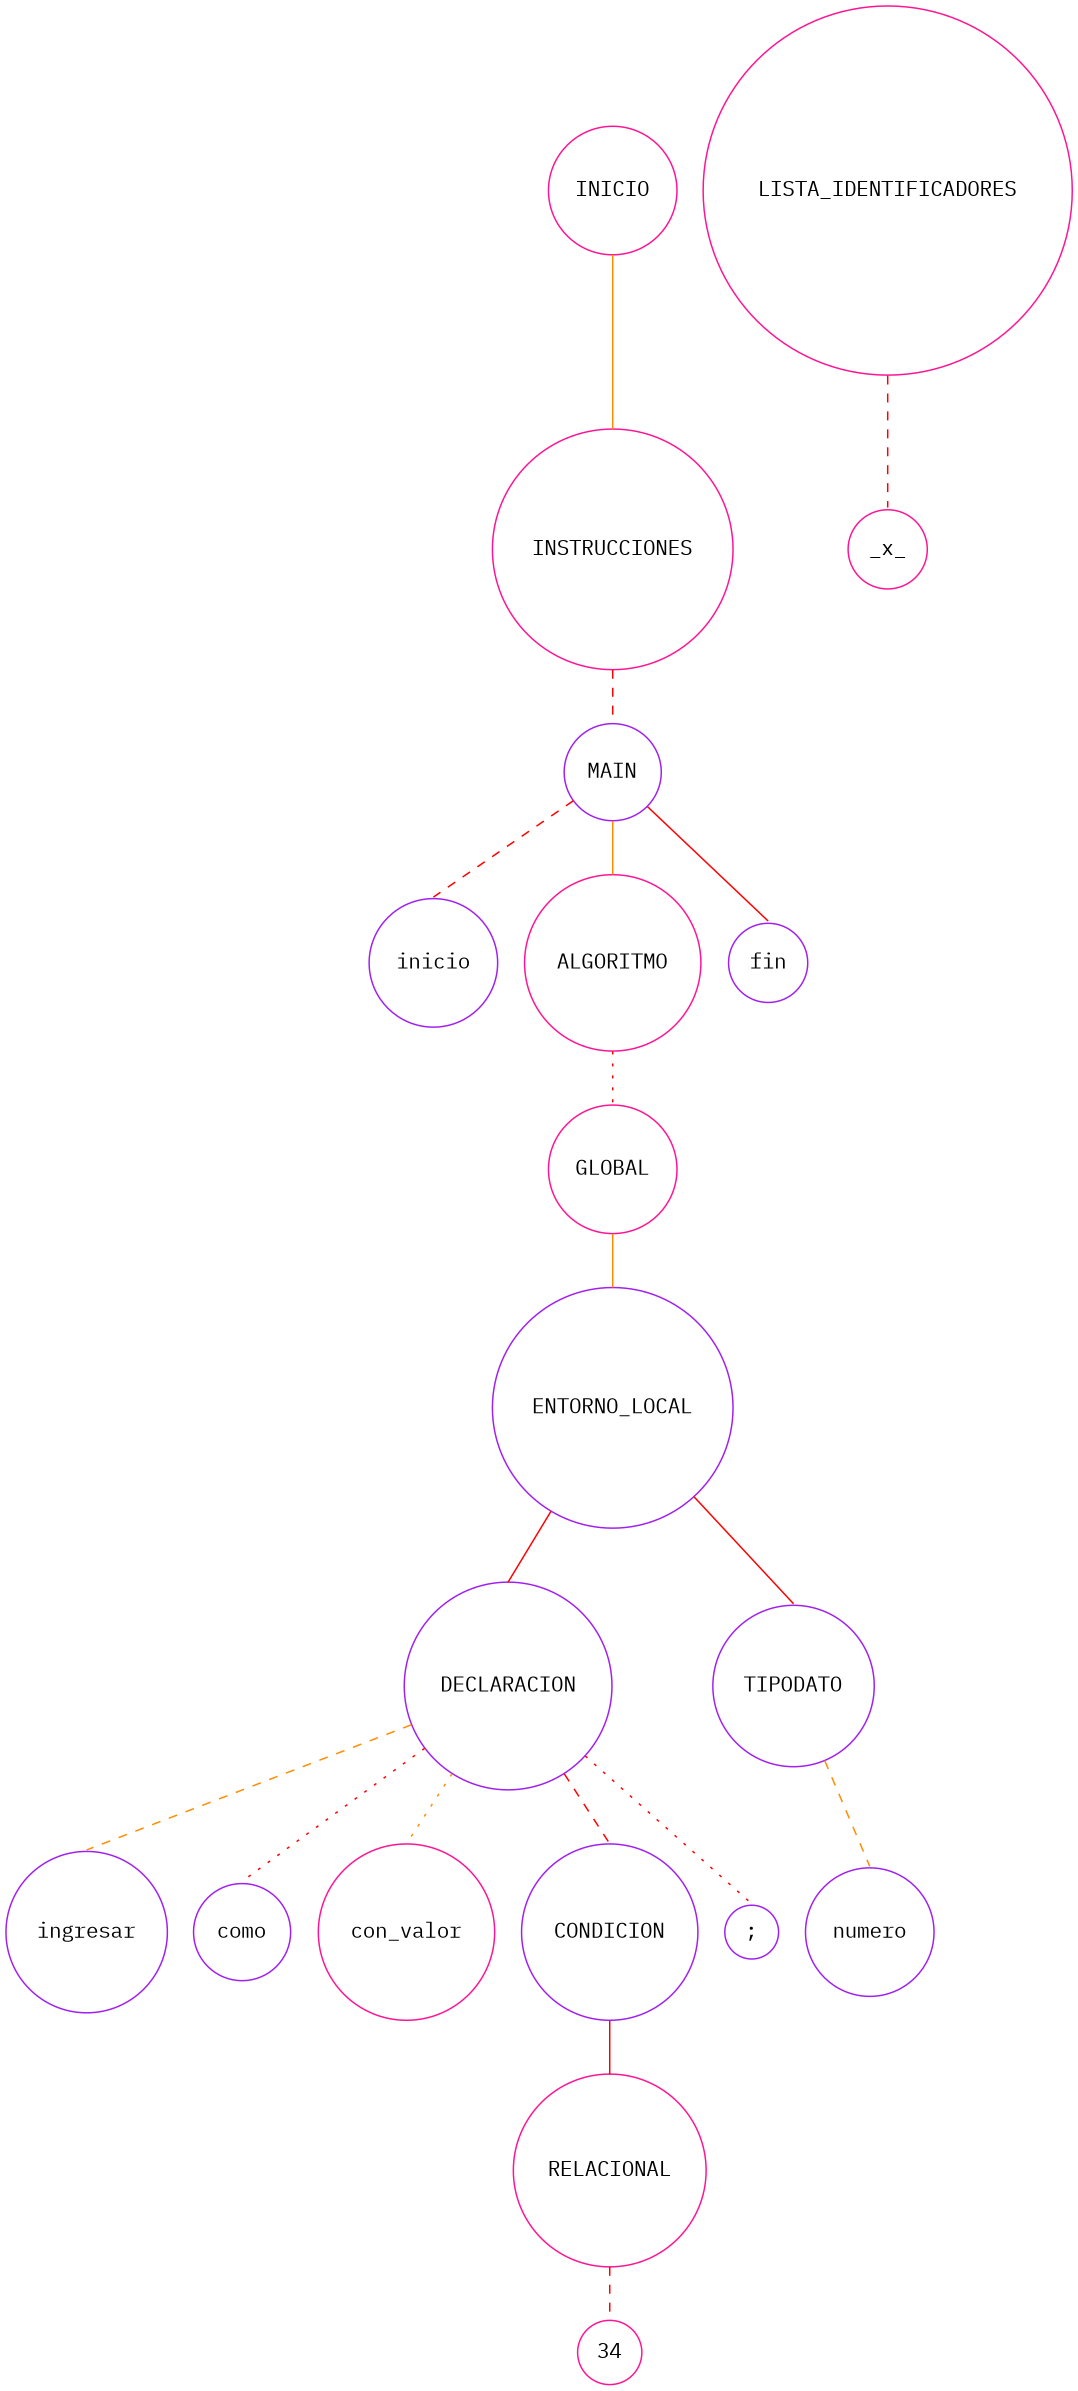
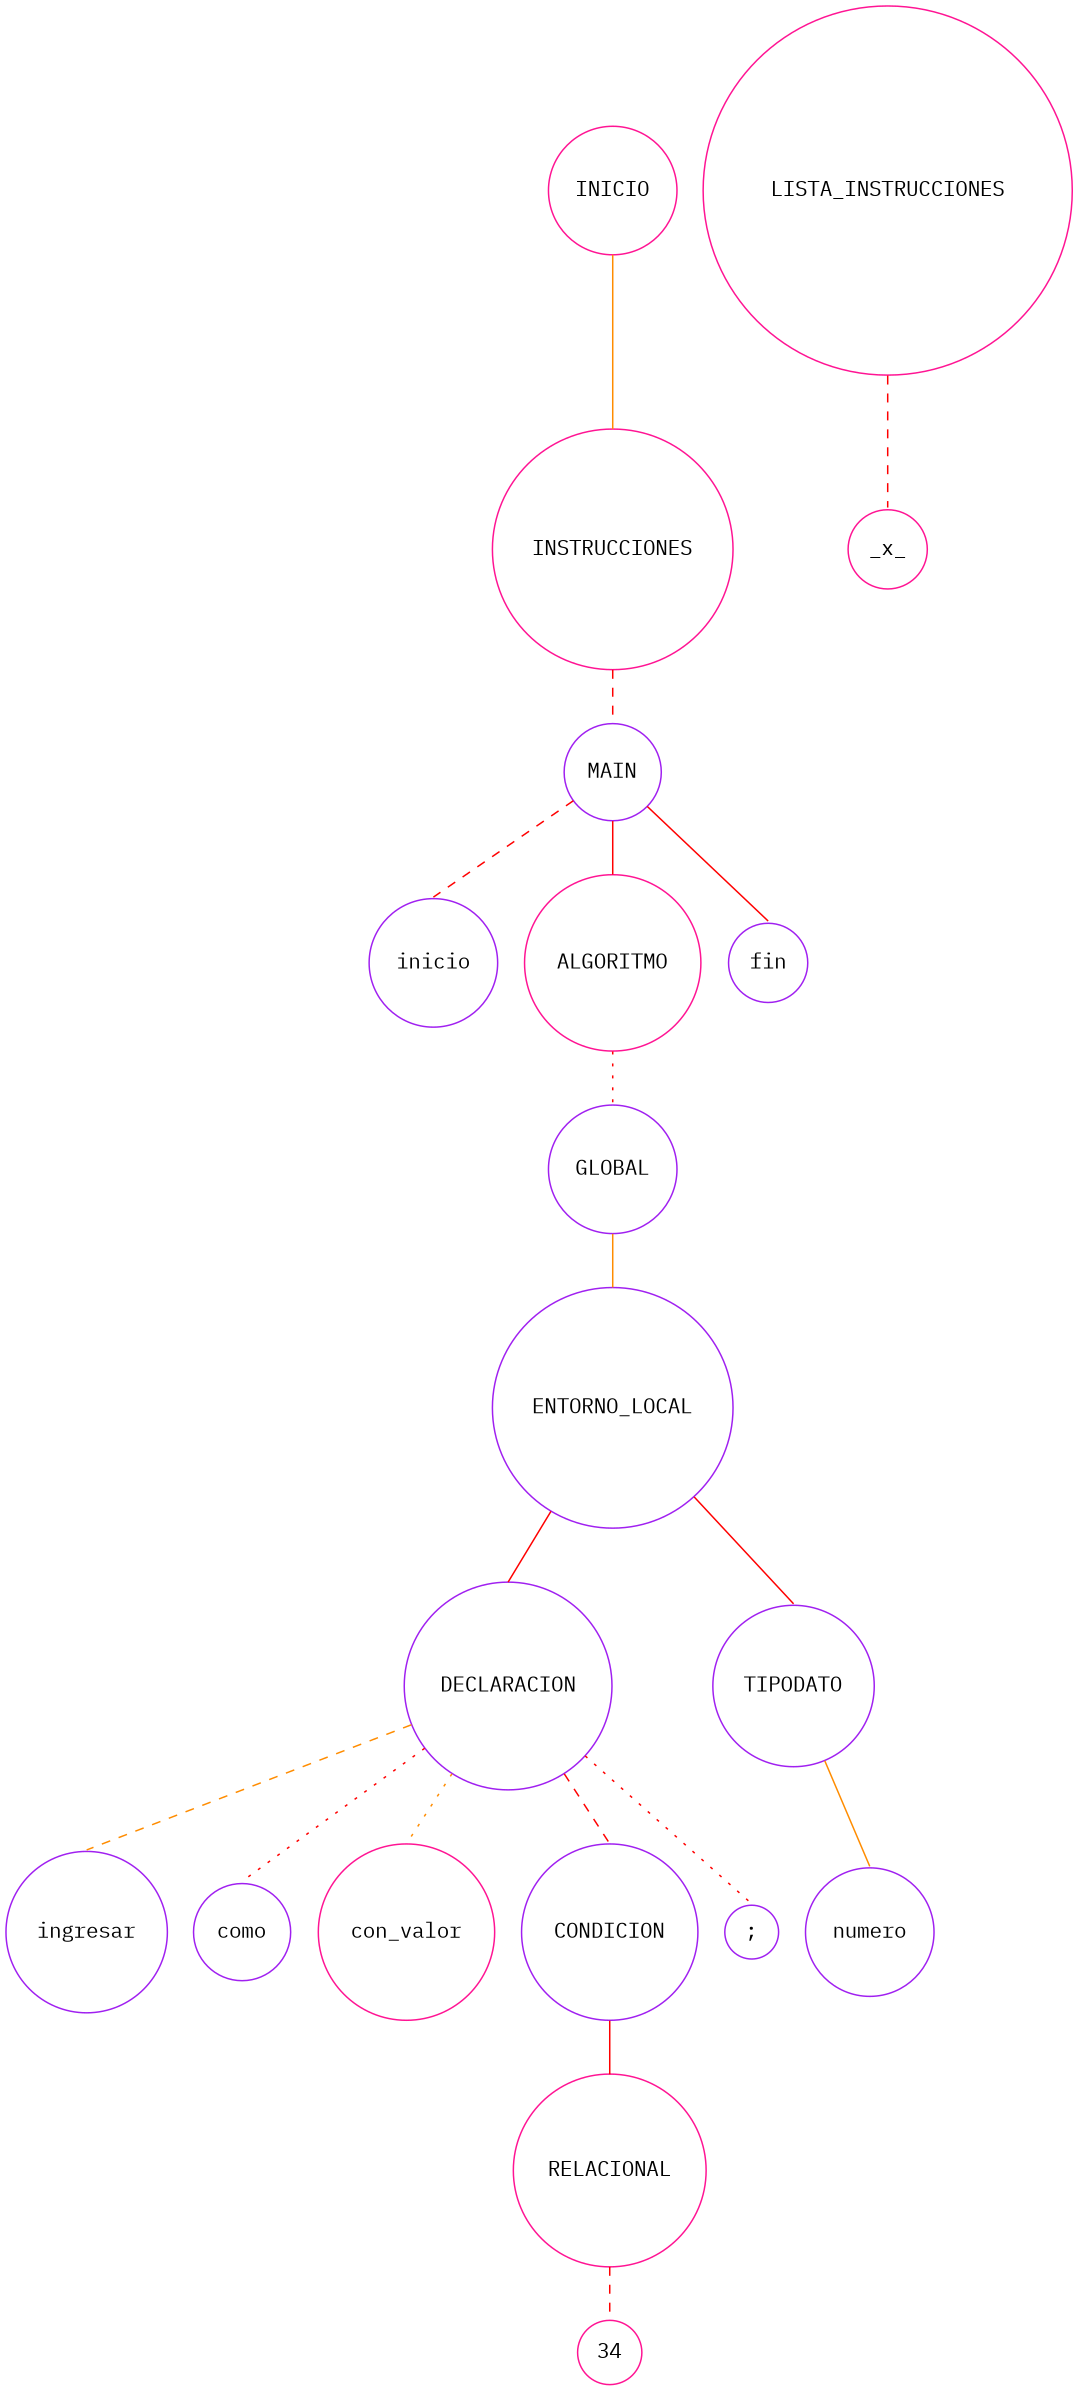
(888, 191) -> (888, 191)
(613, 848) -> (613, 848)
(613, 1169) -> (613, 1169)
(847, 1813) -> (847, 1813)
